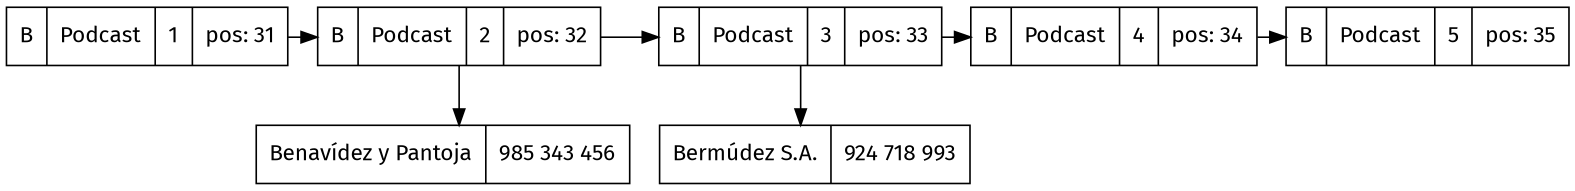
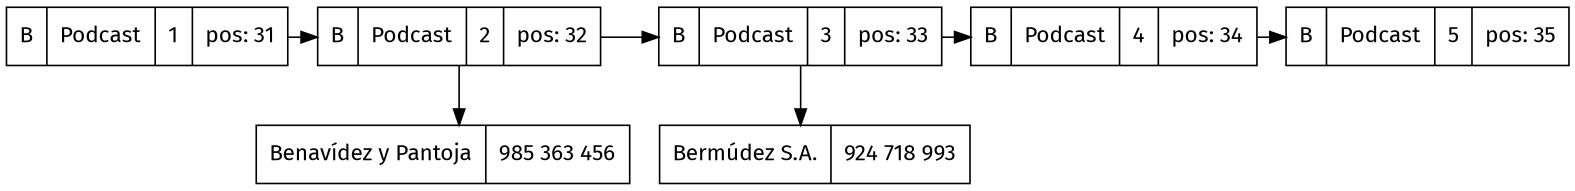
(558, 154) -> (558, 154)
